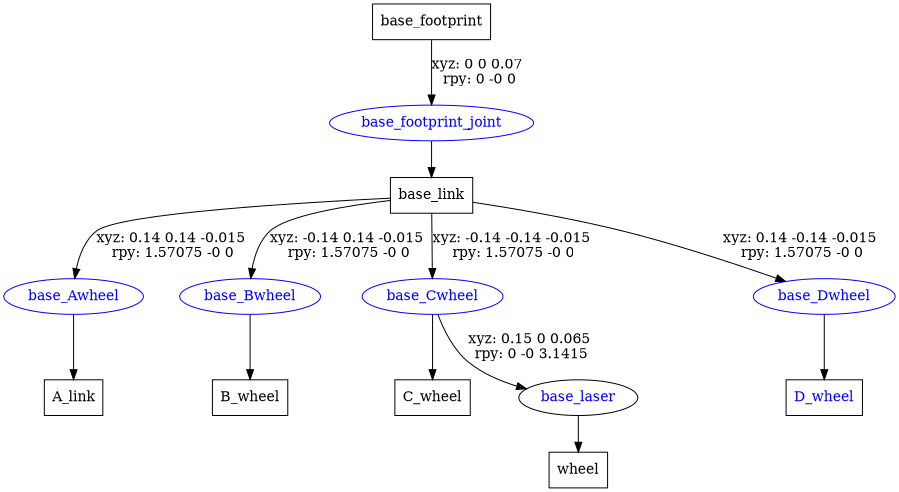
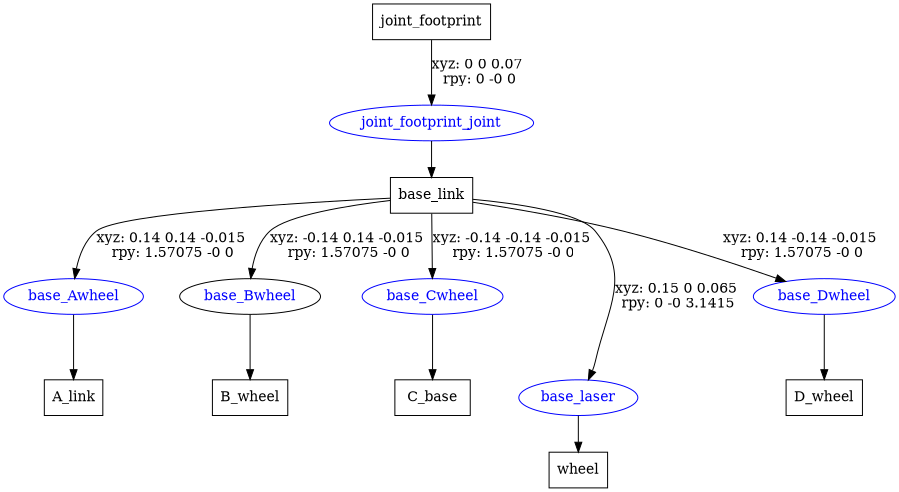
(432, 22) -> (432, 22)
(432, 123) -> (432, 123)
(250, 297) -> (250, 297)
(467, 361) -> (601, 239)
(433, 398) -> (433, 398)
(578, 398) -> (578, 398)
(824, 398) -> (824, 398)
